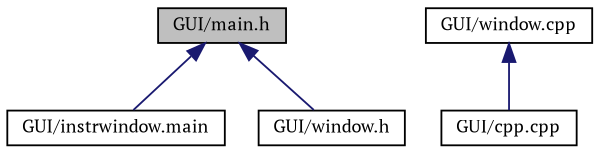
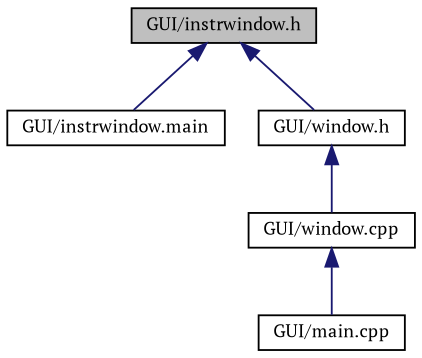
(222, 26) -> (224, 26)
(509, 128) -> (332, 333)
none -> (332, 189)
